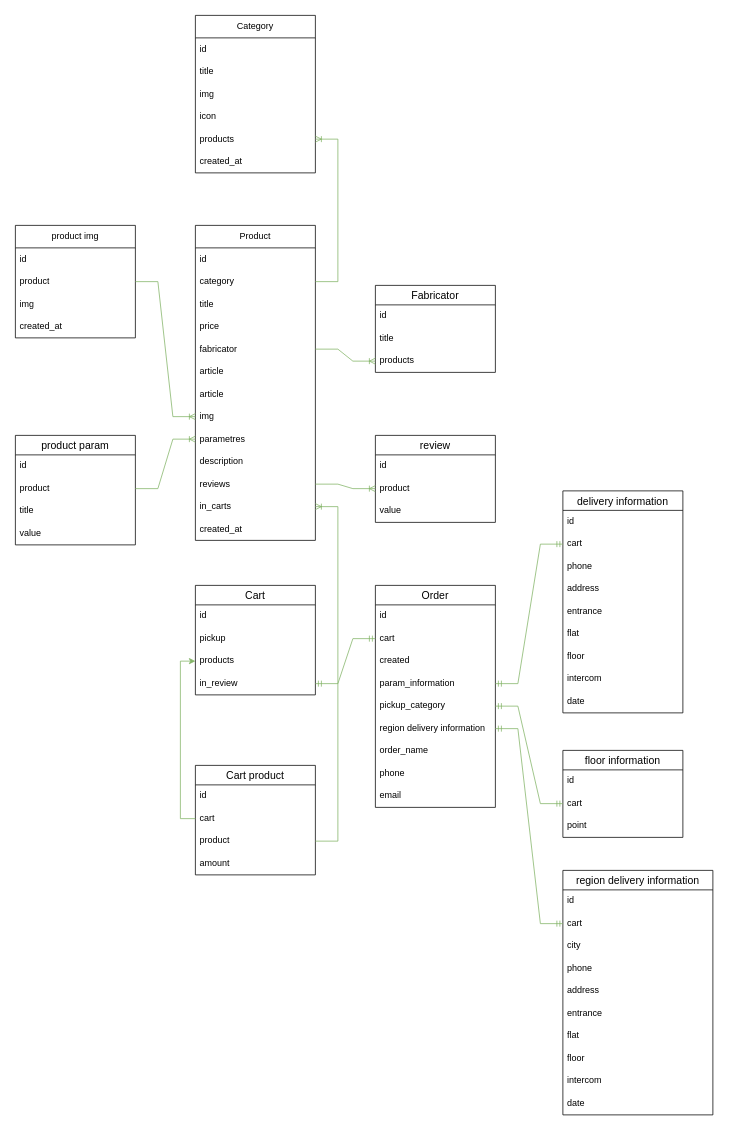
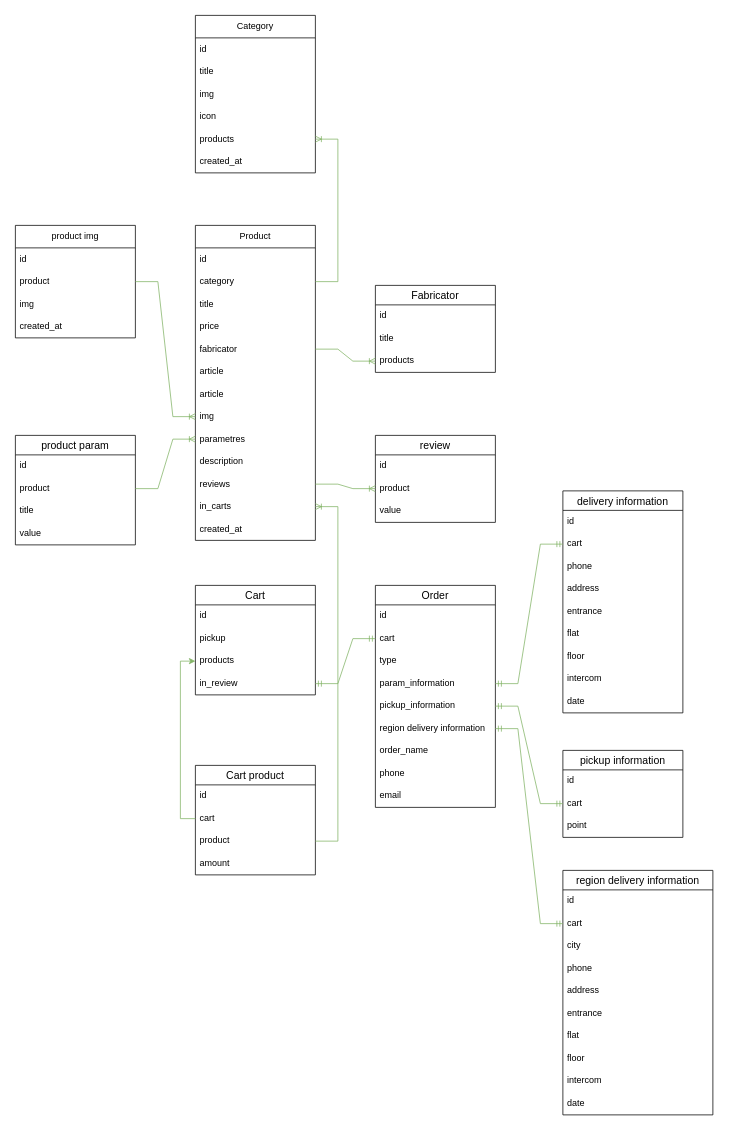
(397, 660) -> (390, 660)
(416, 705) -> (421, 705)
(623, 761) -> (623, 761)
